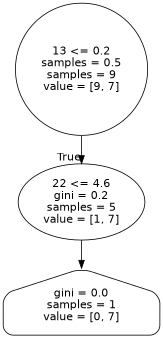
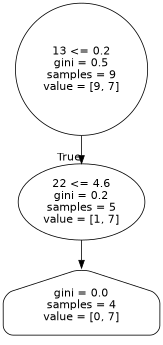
(82, 69) -> (82, 69)
(82, 305) -> (82, 305)
